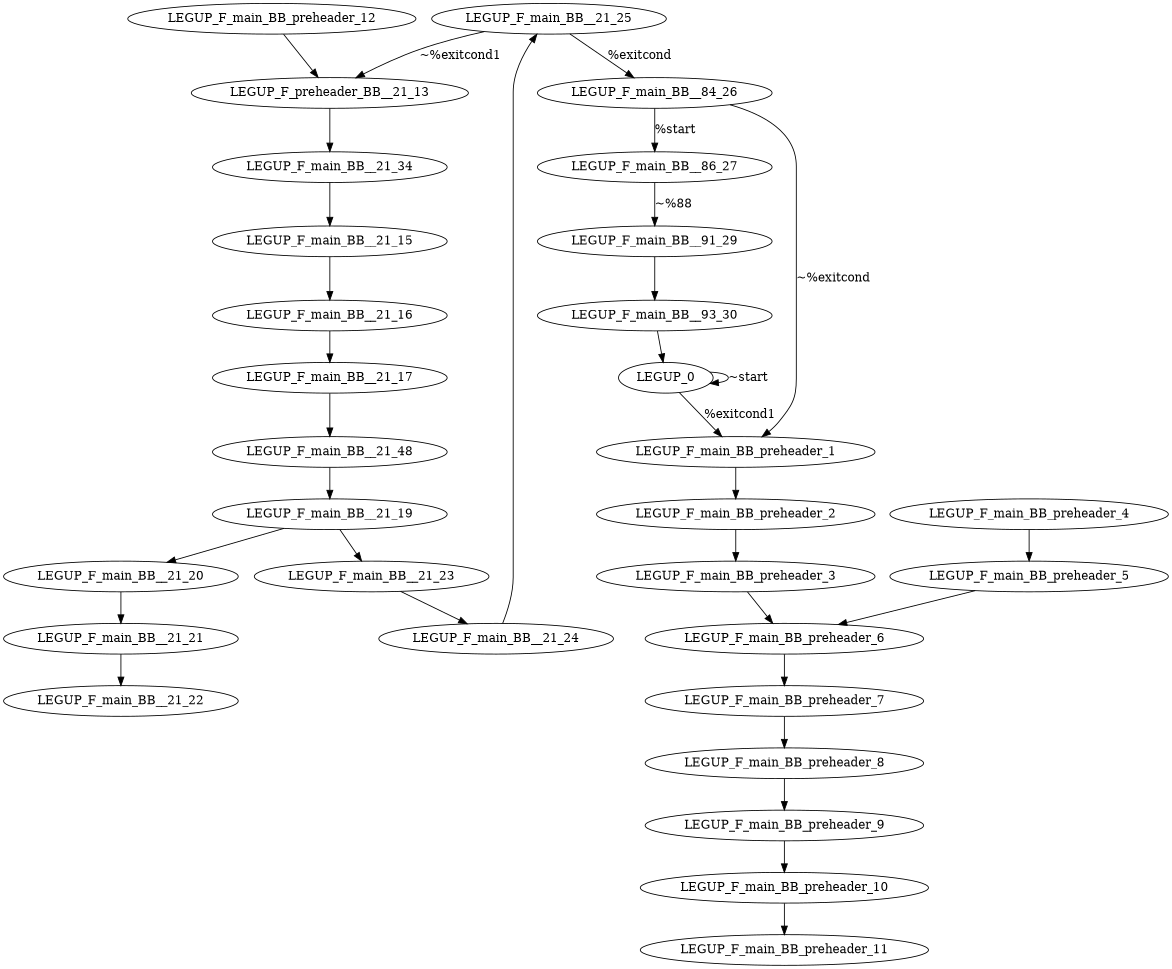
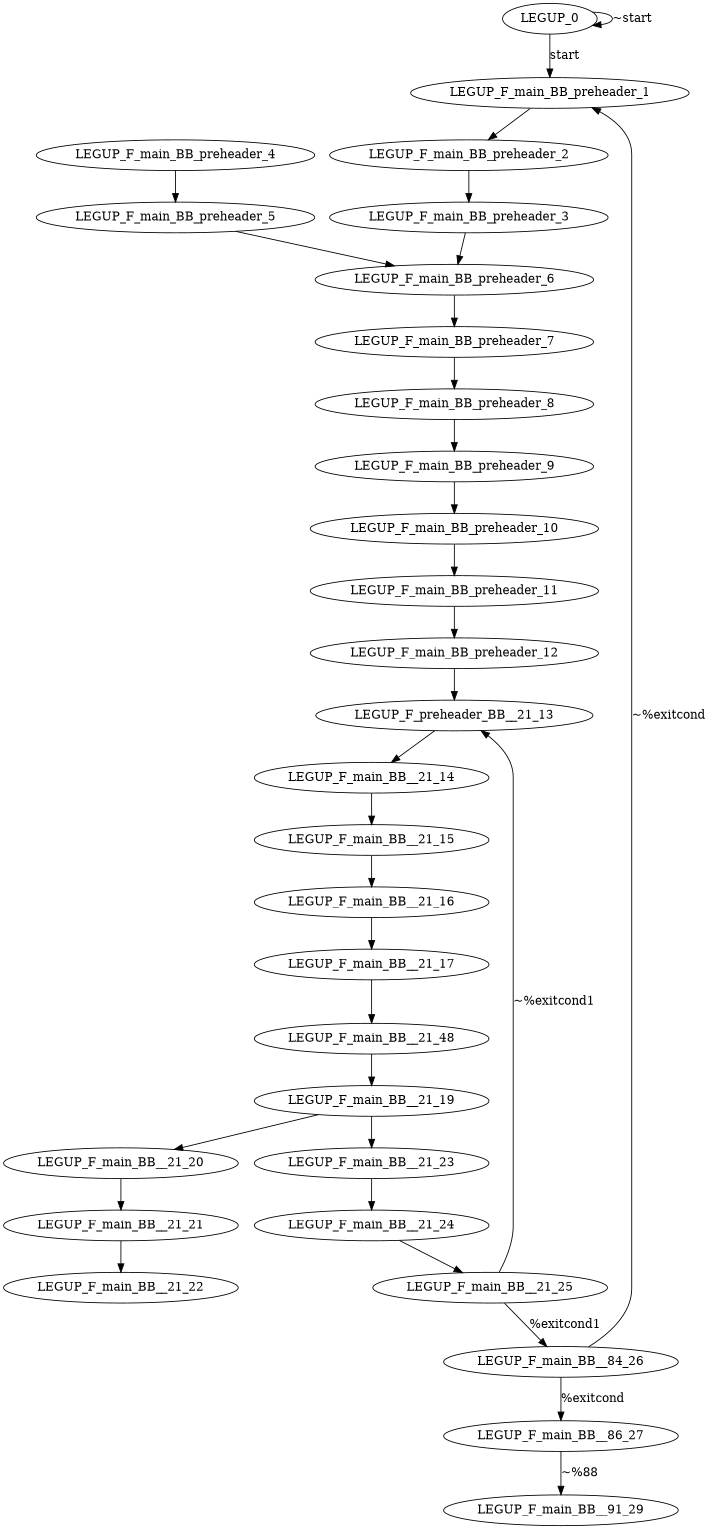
(640, 56) -> (565, 1325)
(676, 130) -> (593, 1399)
(330, 167) -> (372, 778)
(655, 316) -> none
(740, 415) -> (565, 56)
none -> (454, 618)
